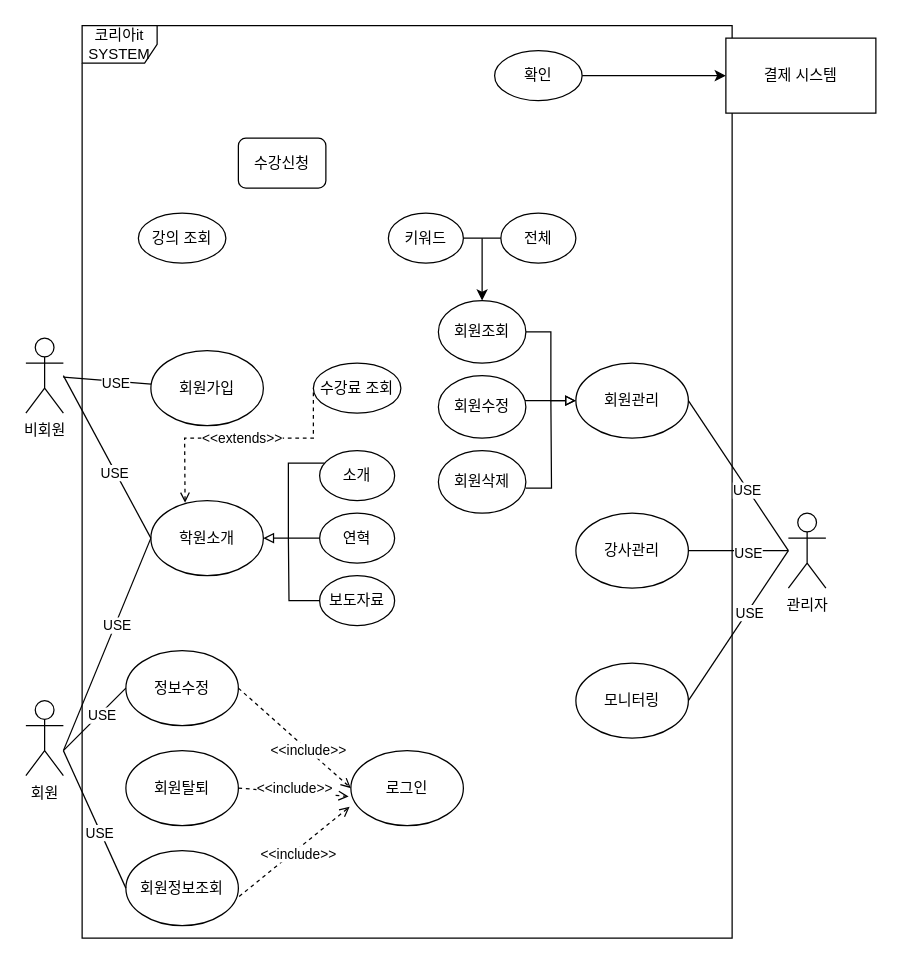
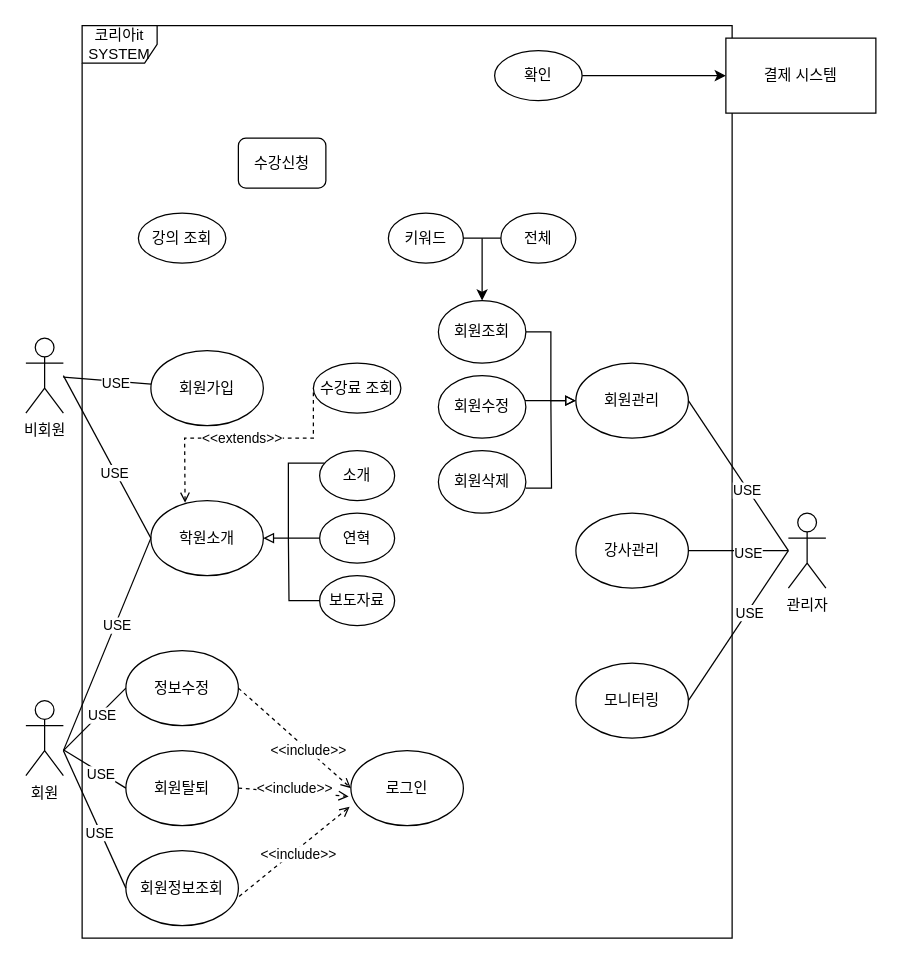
none -> (96, 770)
